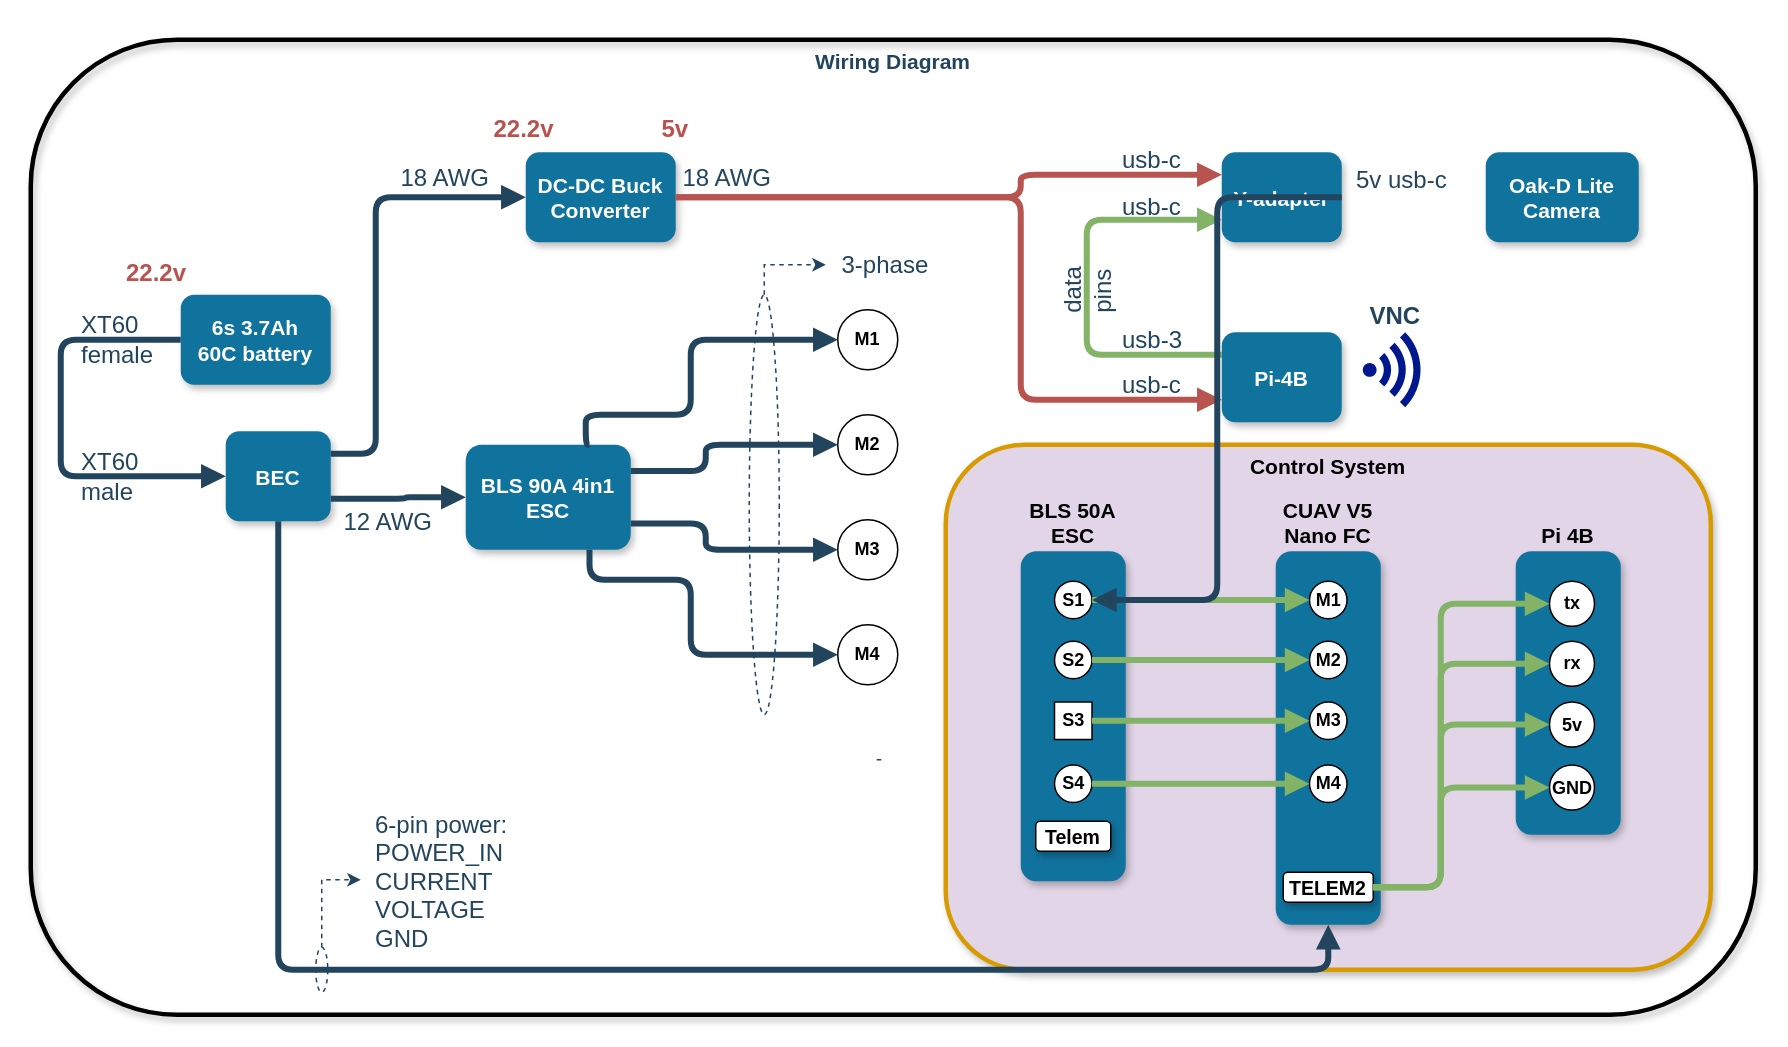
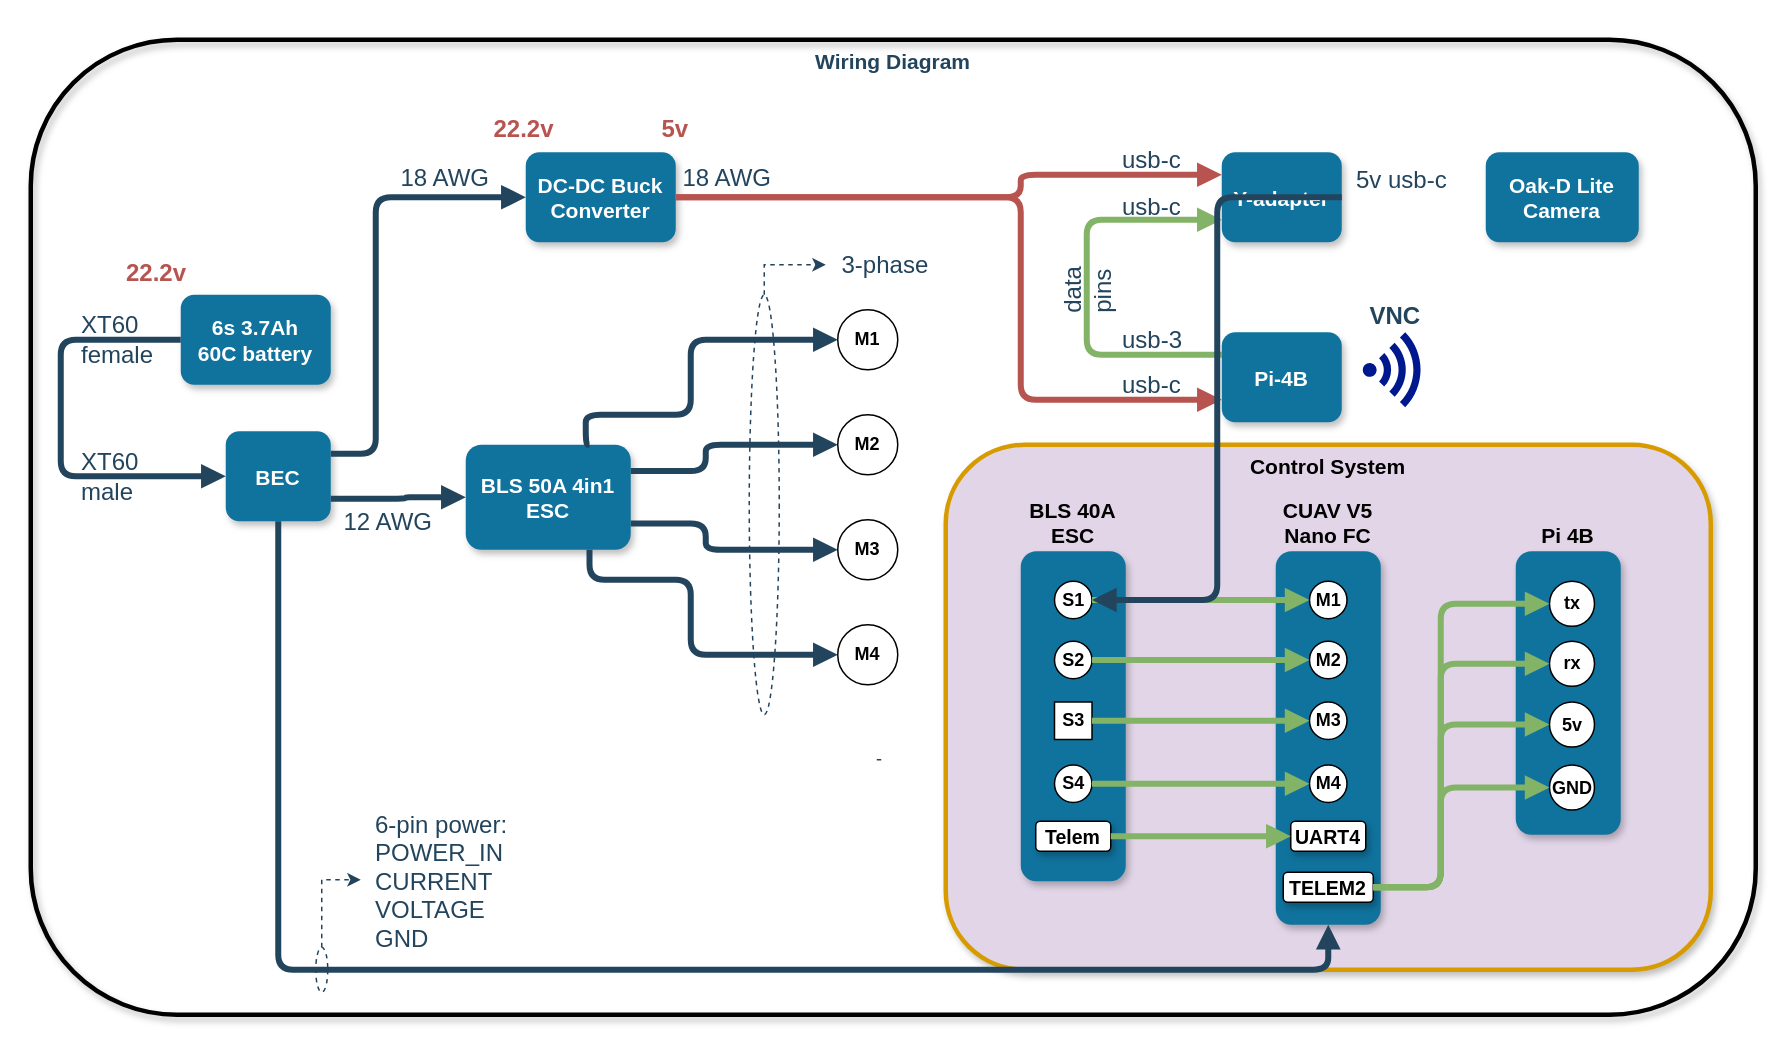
(548, 486) -> (548, 486)
(1073, 511) -> (1073, 511)
none -> (1190, 836)
none -> (1328, 836)
